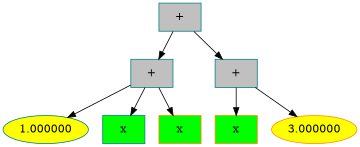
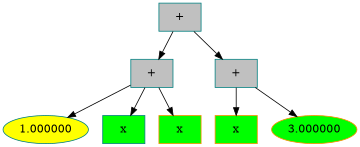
(314, 130) -> (314, 130)
